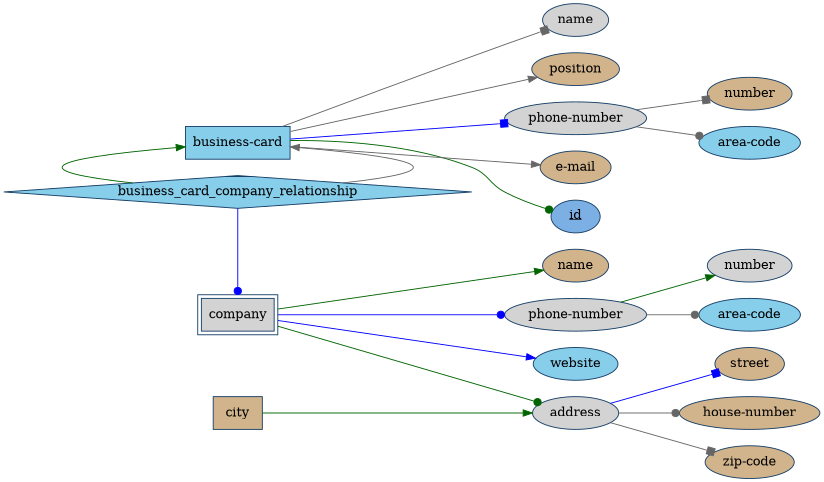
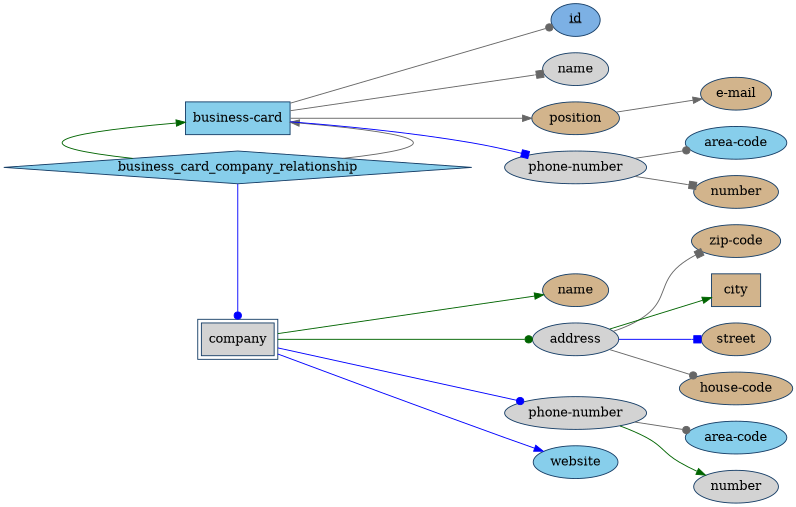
(404, 149) -> (418, 66)
(405, 155) -> (655, 106)
(393, 413) -> (656, 315)
(750, 413) -> (736, 388)
